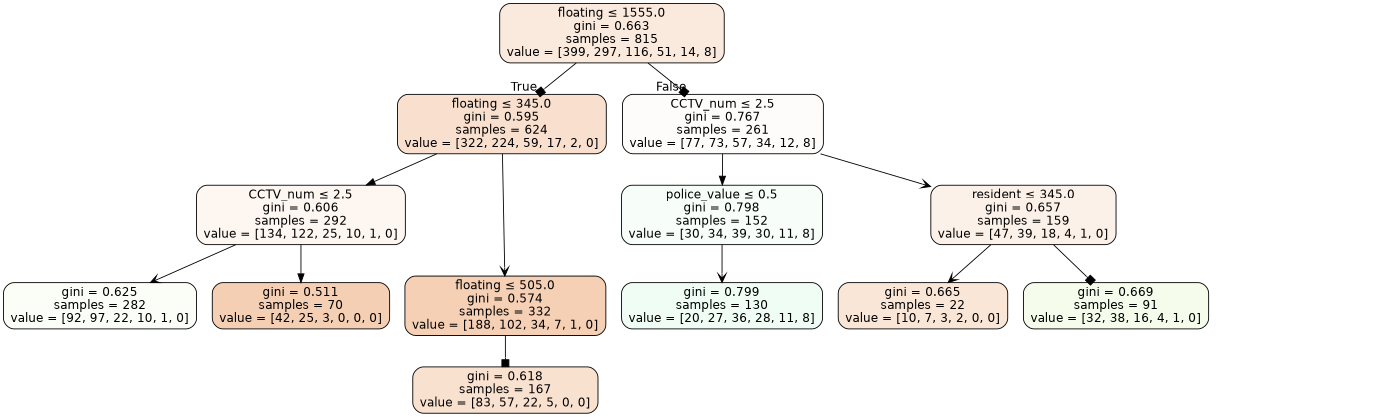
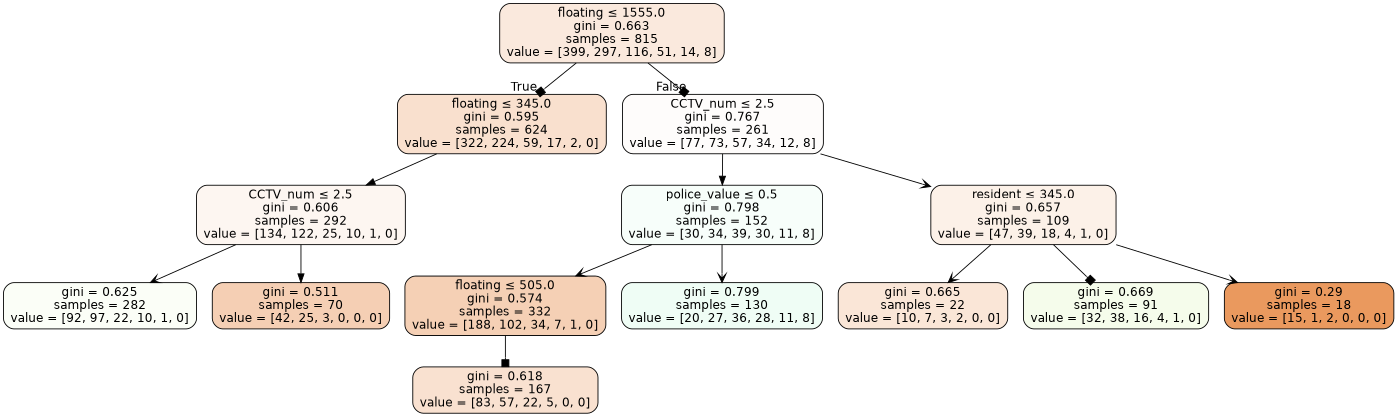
(504, 210) -> (618, 259)
(1023, 221) -> (1023, 221)
none -> (1309, 306)
